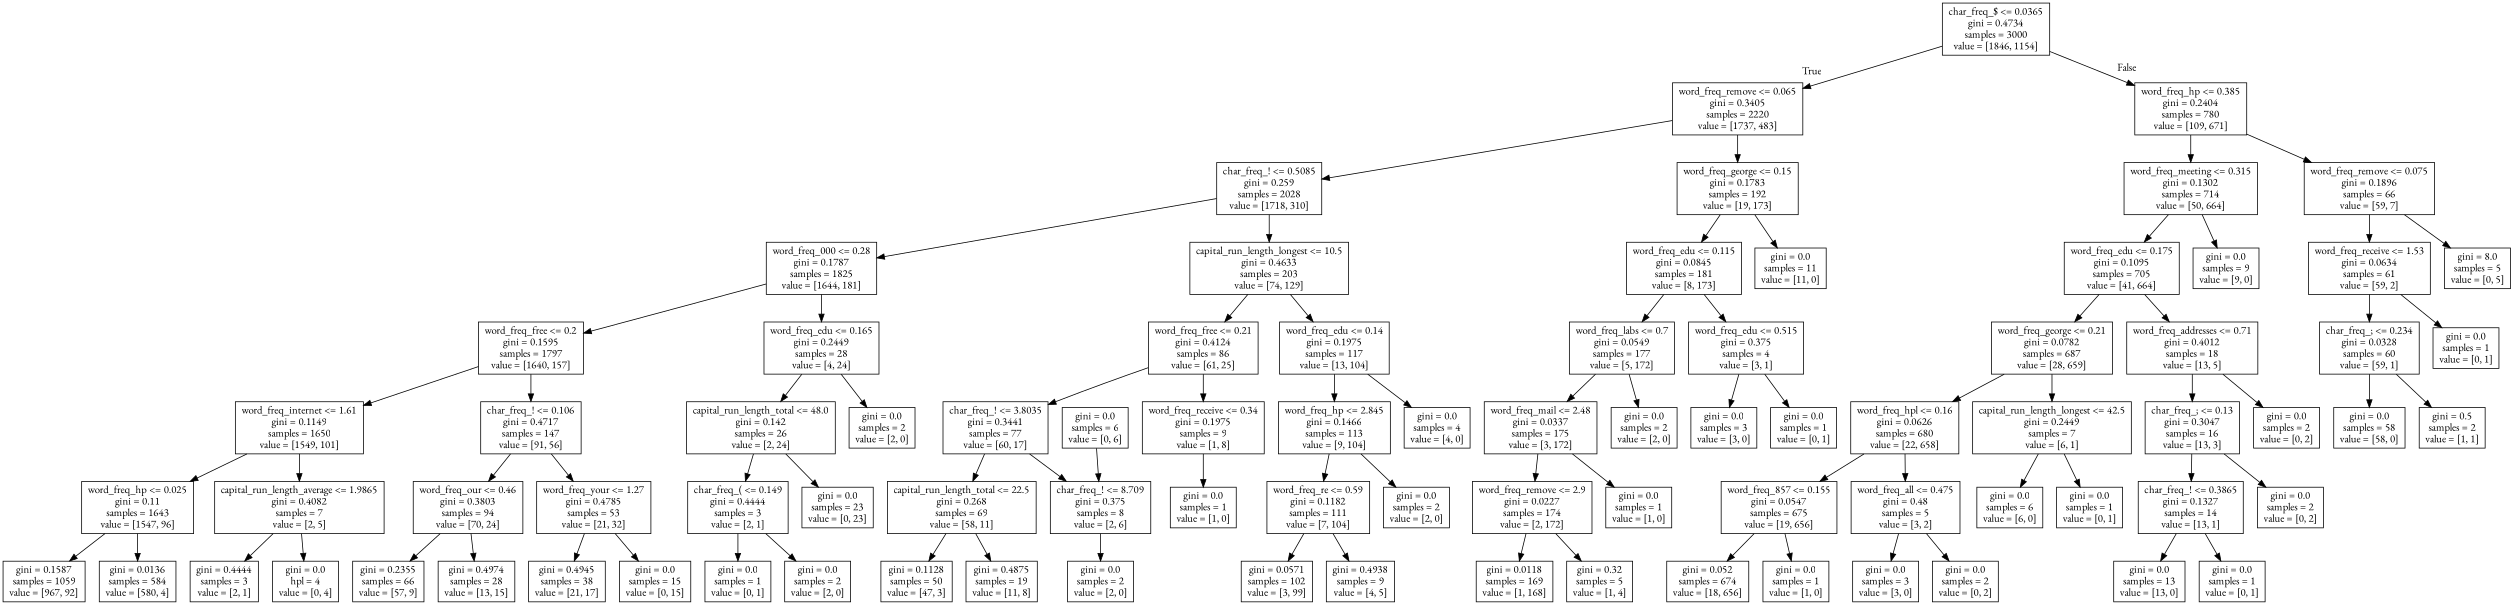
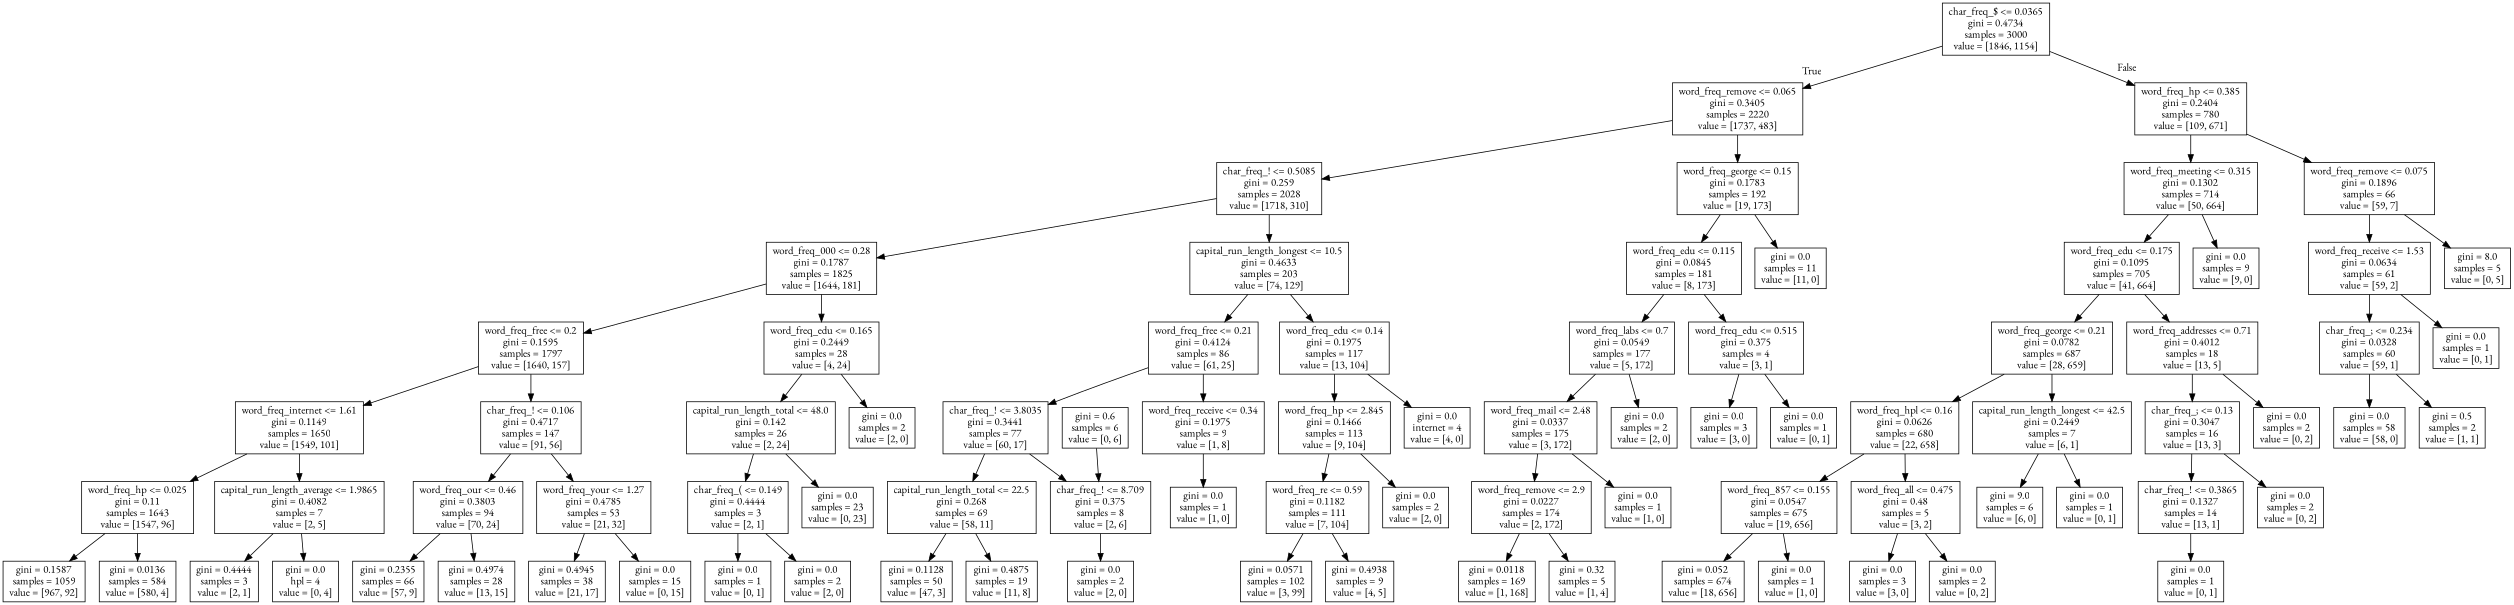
(1095, 428) -> (1095, 428)
(1437, 428) -> (1437, 428)
(2010, 508) -> (2010, 508)
(2149, 582) -> none
